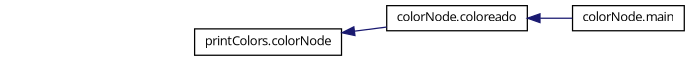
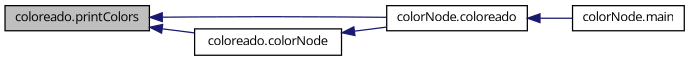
none -> (77, 18)
(268, 42) -> (268, 42)
